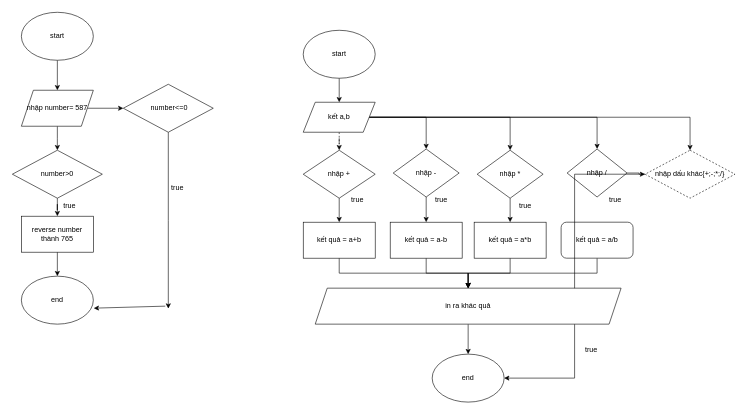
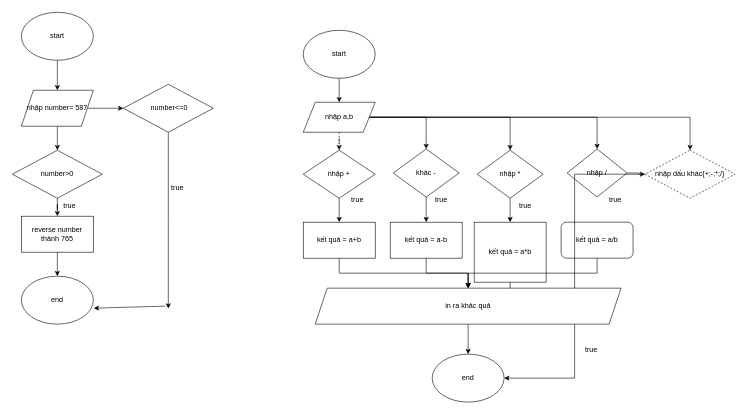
(339, 117) -> (339, 117)
(426, 173) -> (426, 173)
(510, 240) -> (510, 252)
